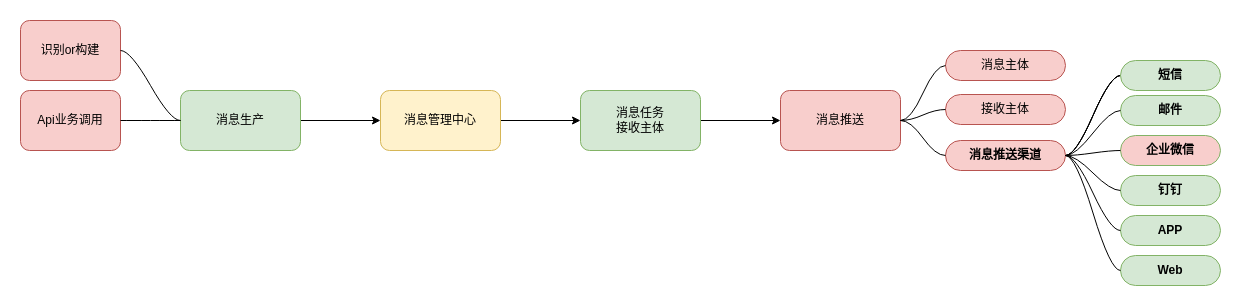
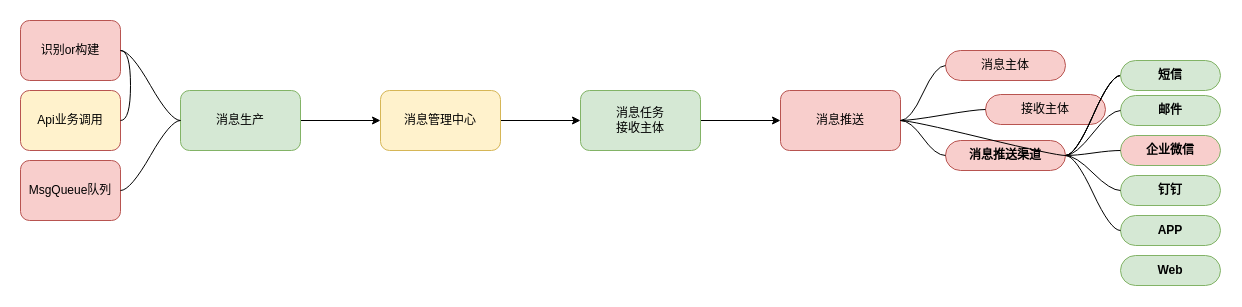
(1006, 110) -> (1046, 110)
(71, 121) -> (71, 121)
(147, 121) -> (130, 88)
none -> (149, 157)
none -> (71, 191)
(1094, 216) -> (986, 139)
